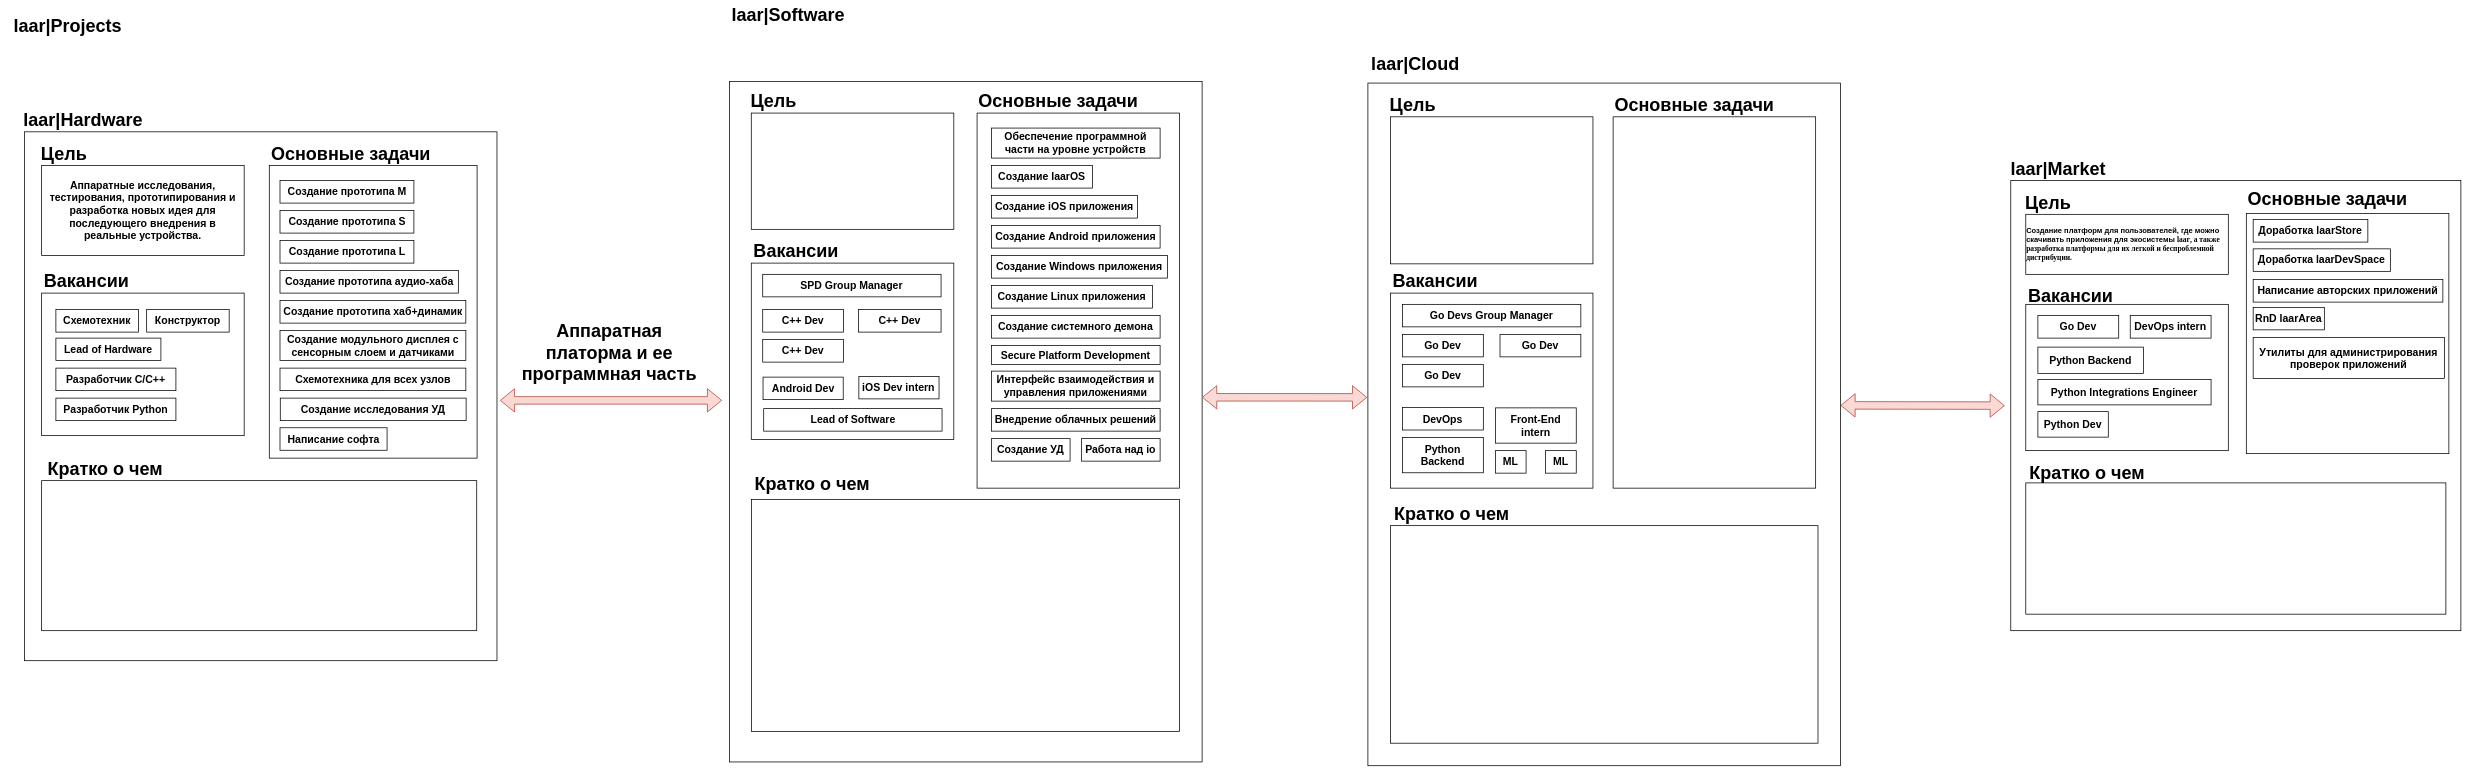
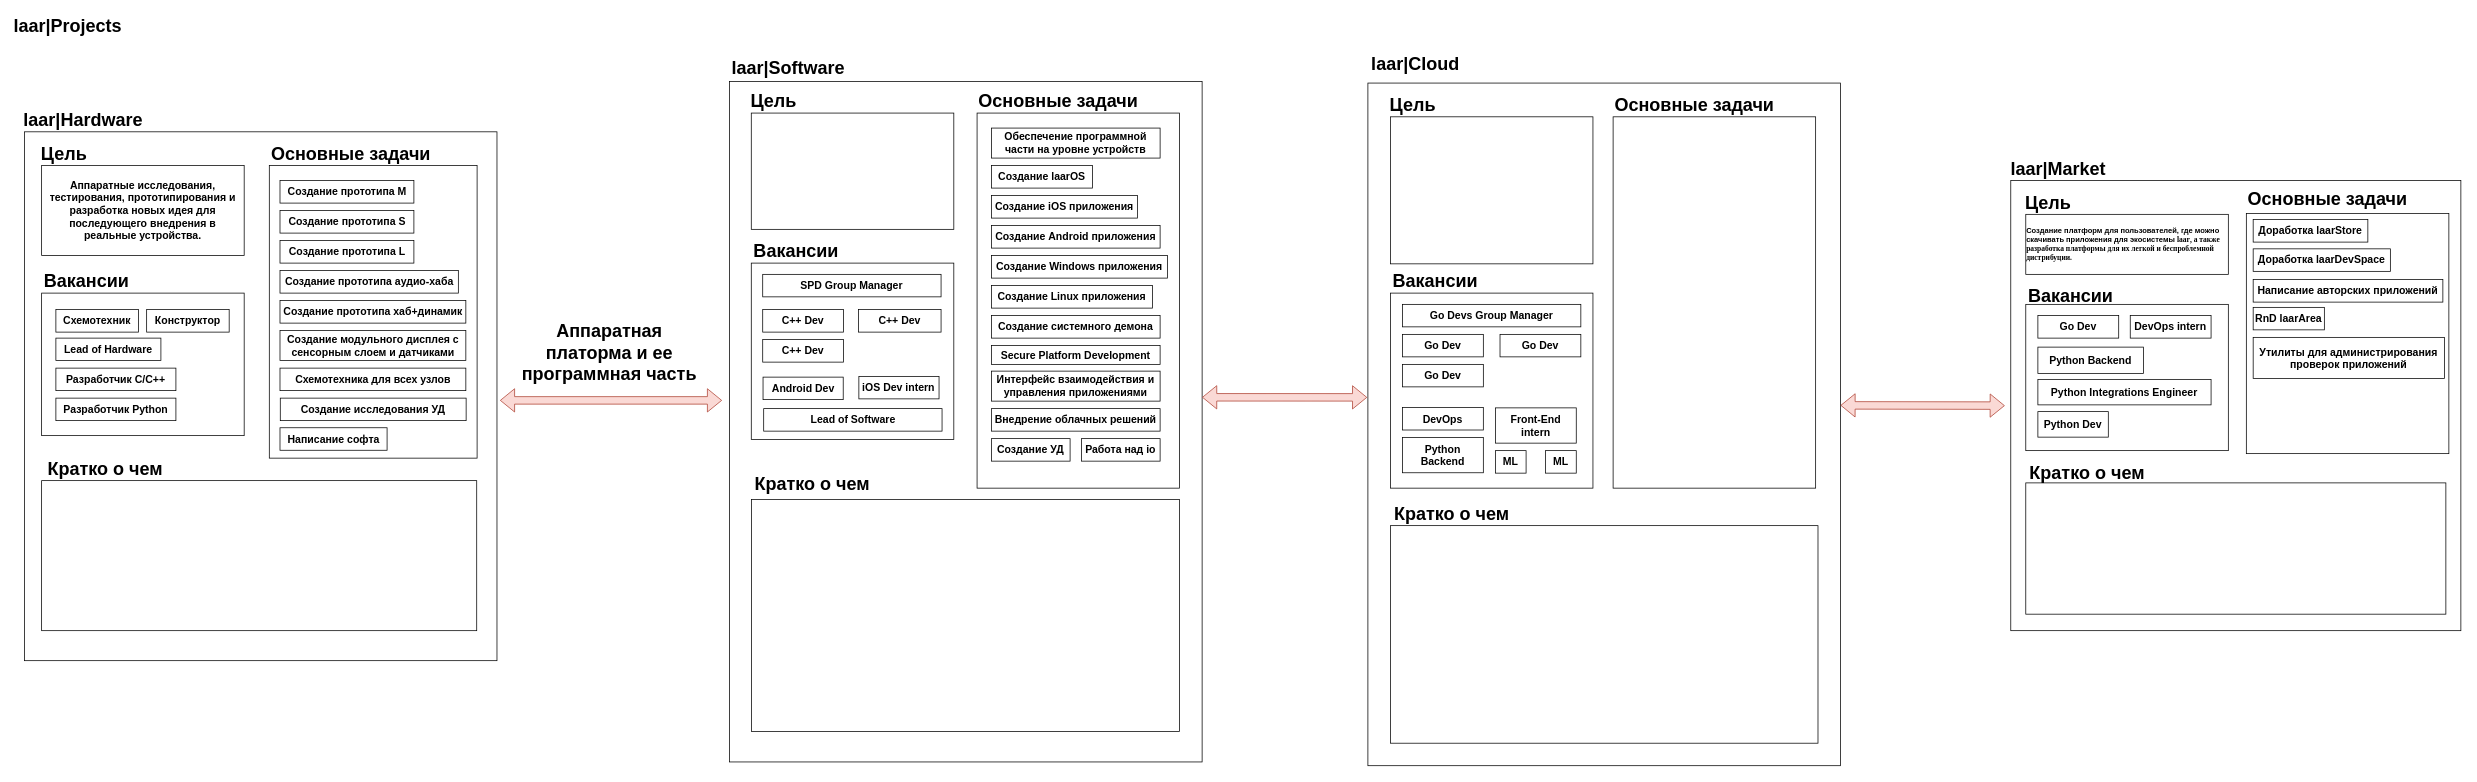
(788, 15) -> (788, 68)
